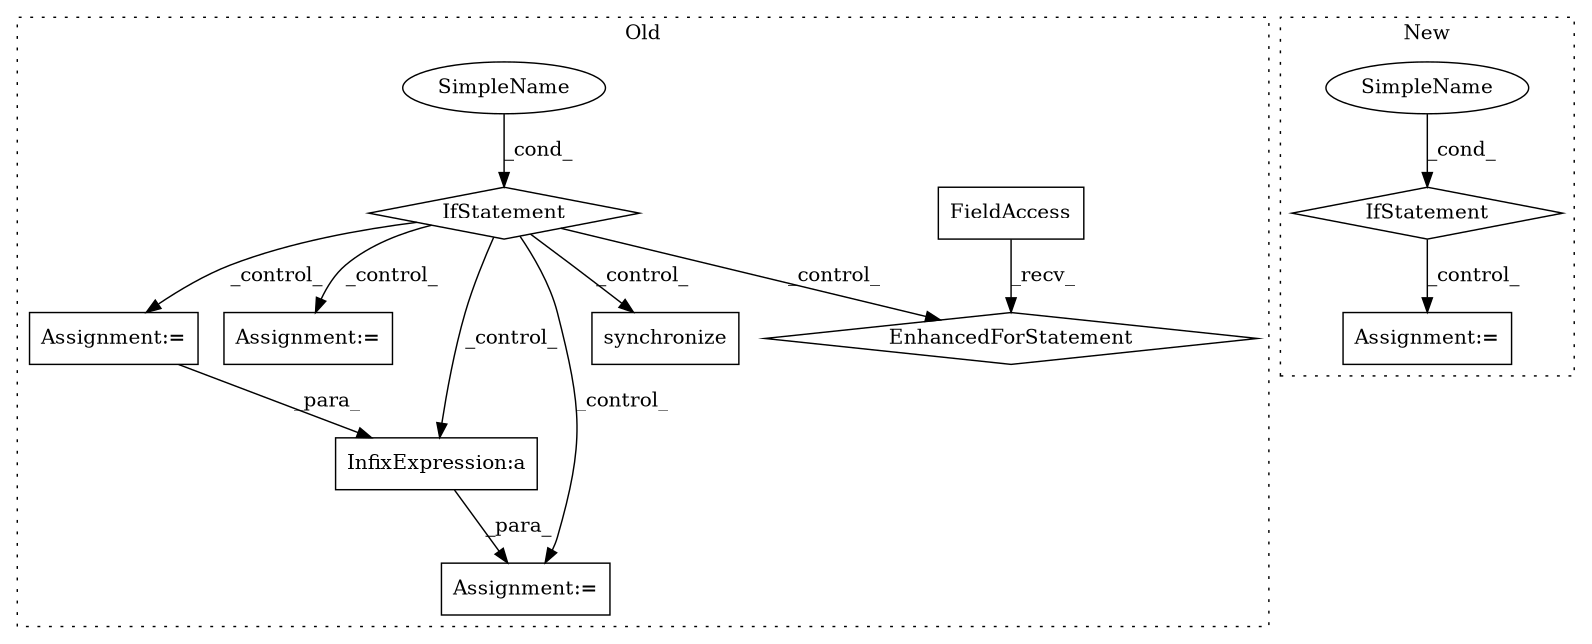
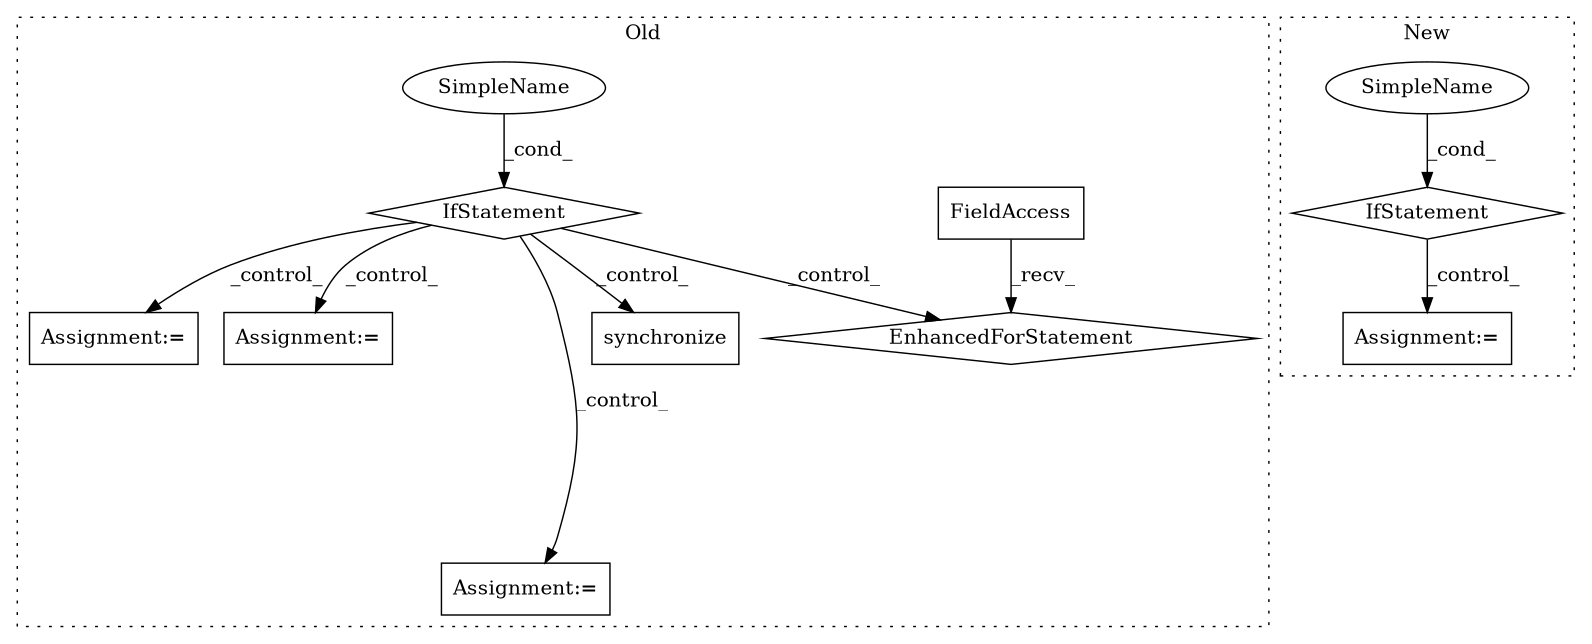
(436, 464) -> none
